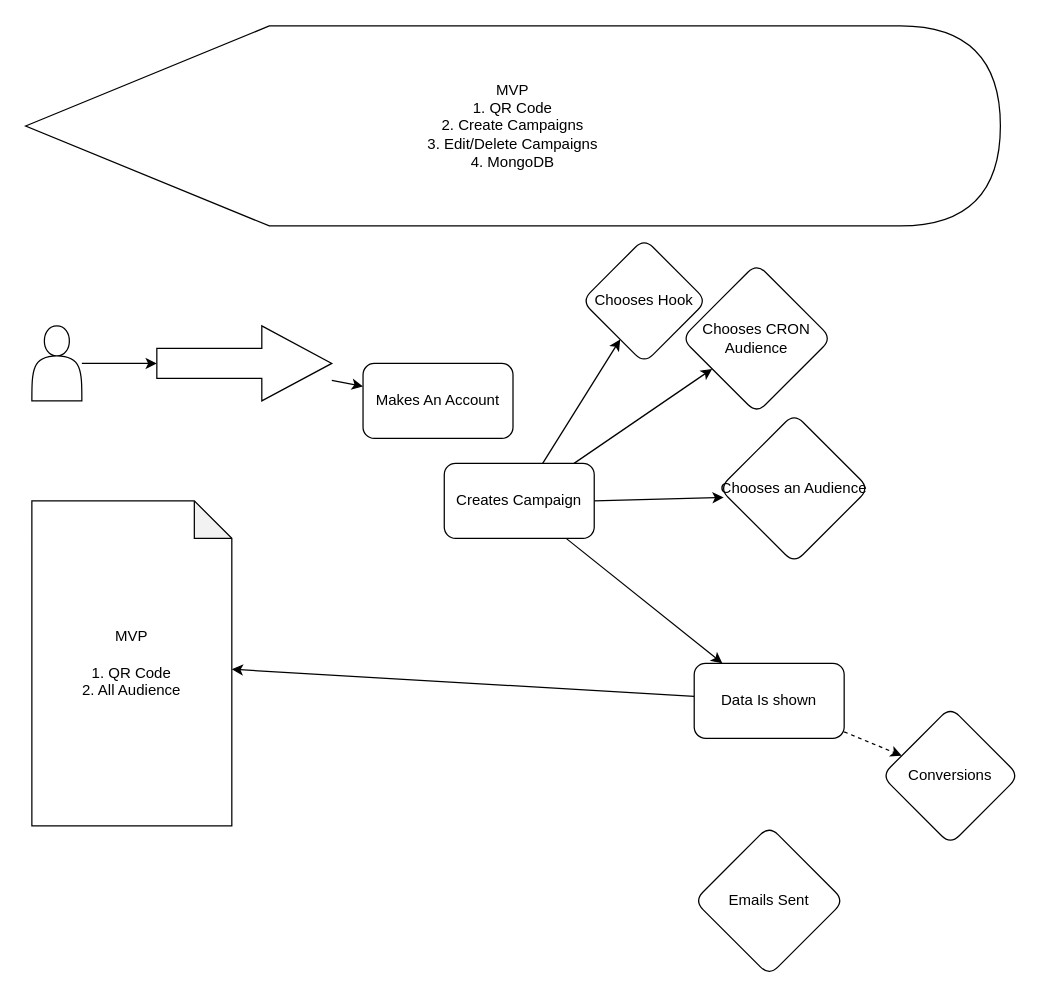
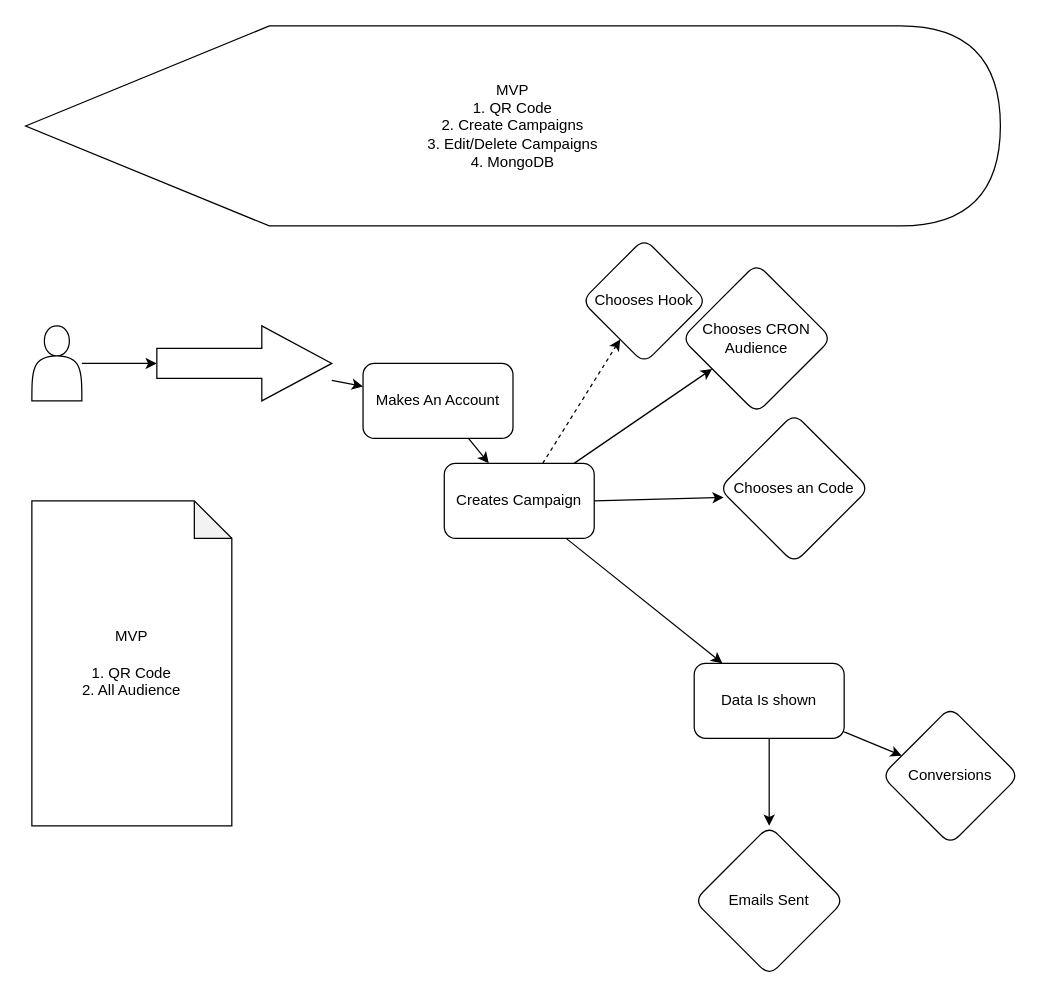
(579, 404) -> (579, 404)
none -> (476, 448)
(794, 488) -> (794, 488)
(468, 683) -> (769, 777)
(870, 742) -> (870, 742)
